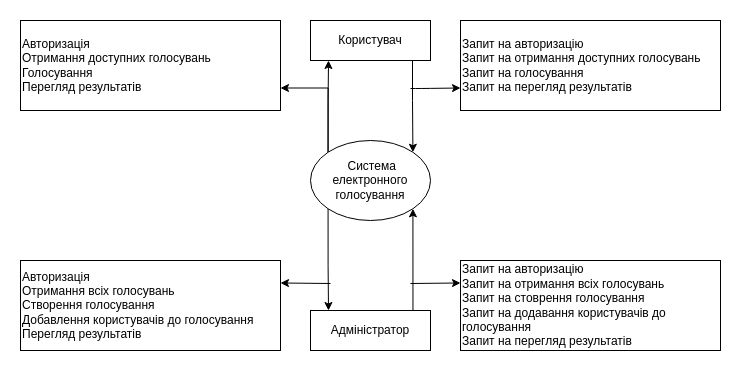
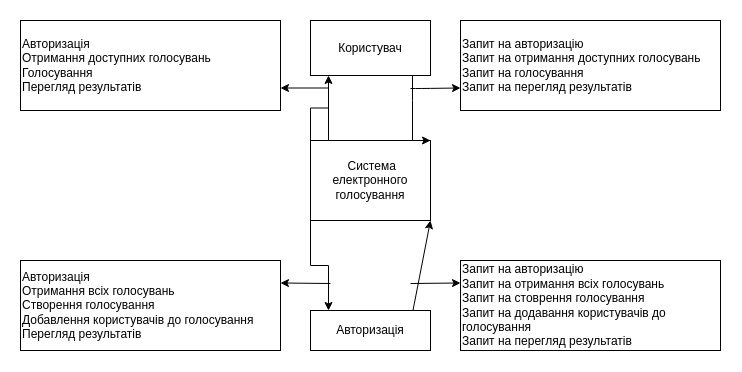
(371, 41) -> (371, 48)
(371, 181) -> (371, 181)
(371, 331) -> (371, 331)
